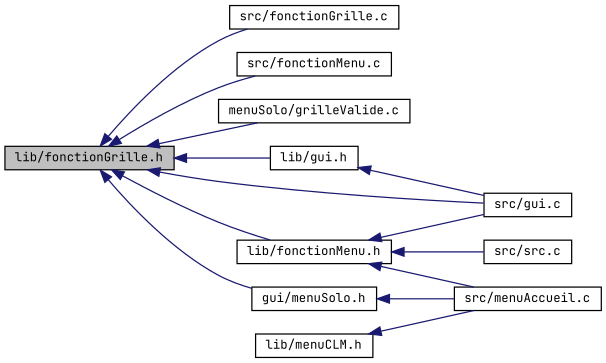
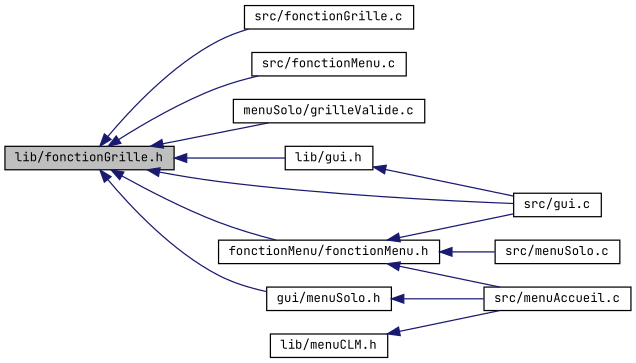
(314, 252) -> (329, 252)
(528, 252) -> (557, 252)
